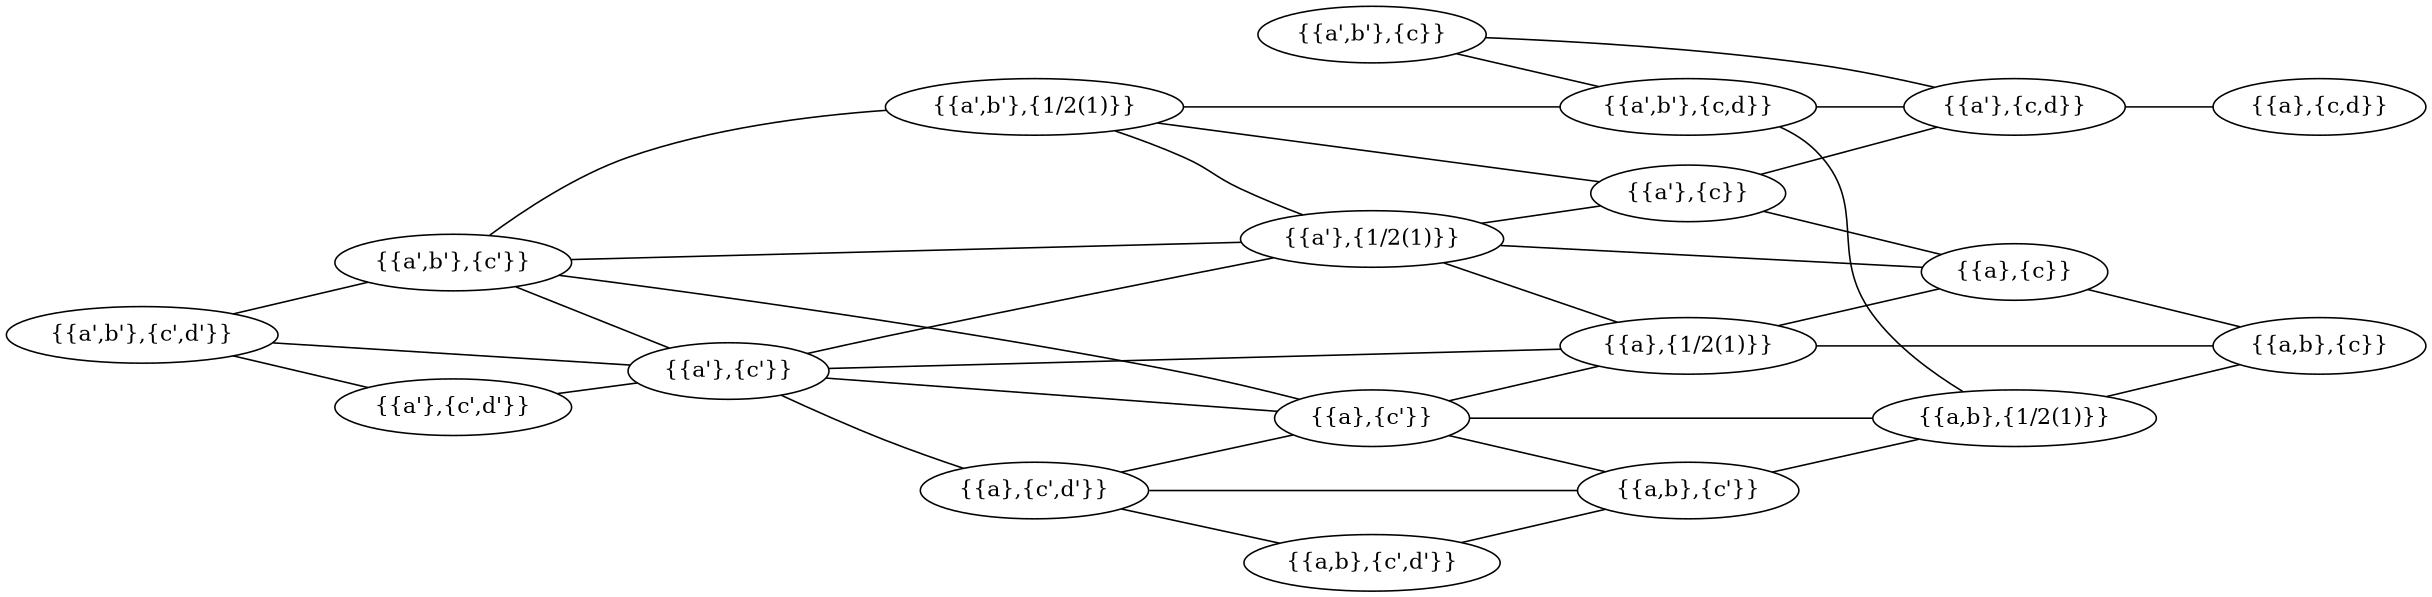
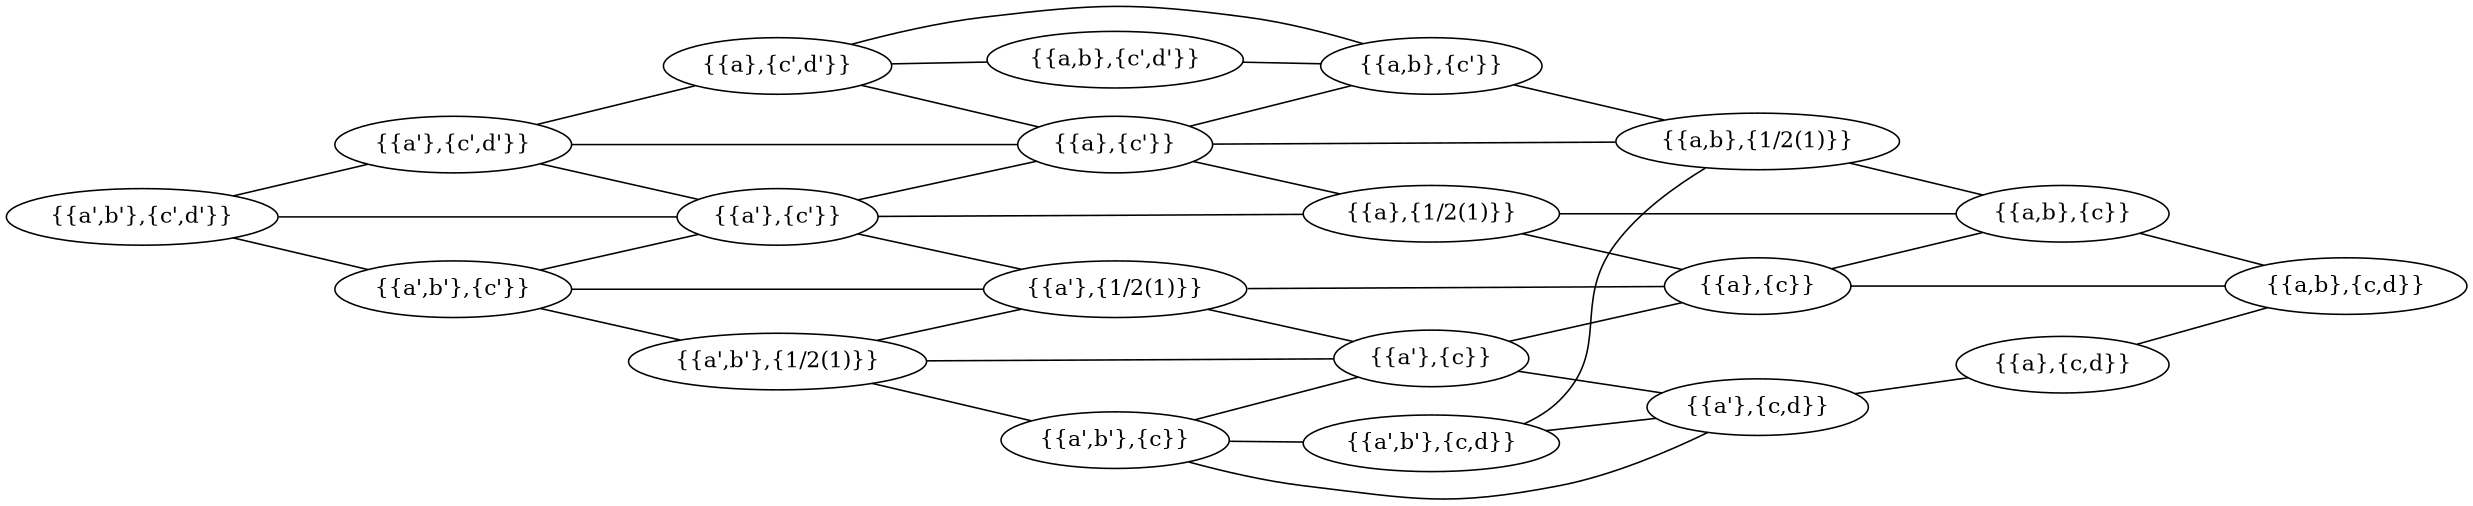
(1372, 107) -> (952, 402)
none -> (2346, 286)
(1531, 293) -> none
(894, 322) -> (795, 145)
none -> (1276, 398)
(871, 435) -> (616, 105)
